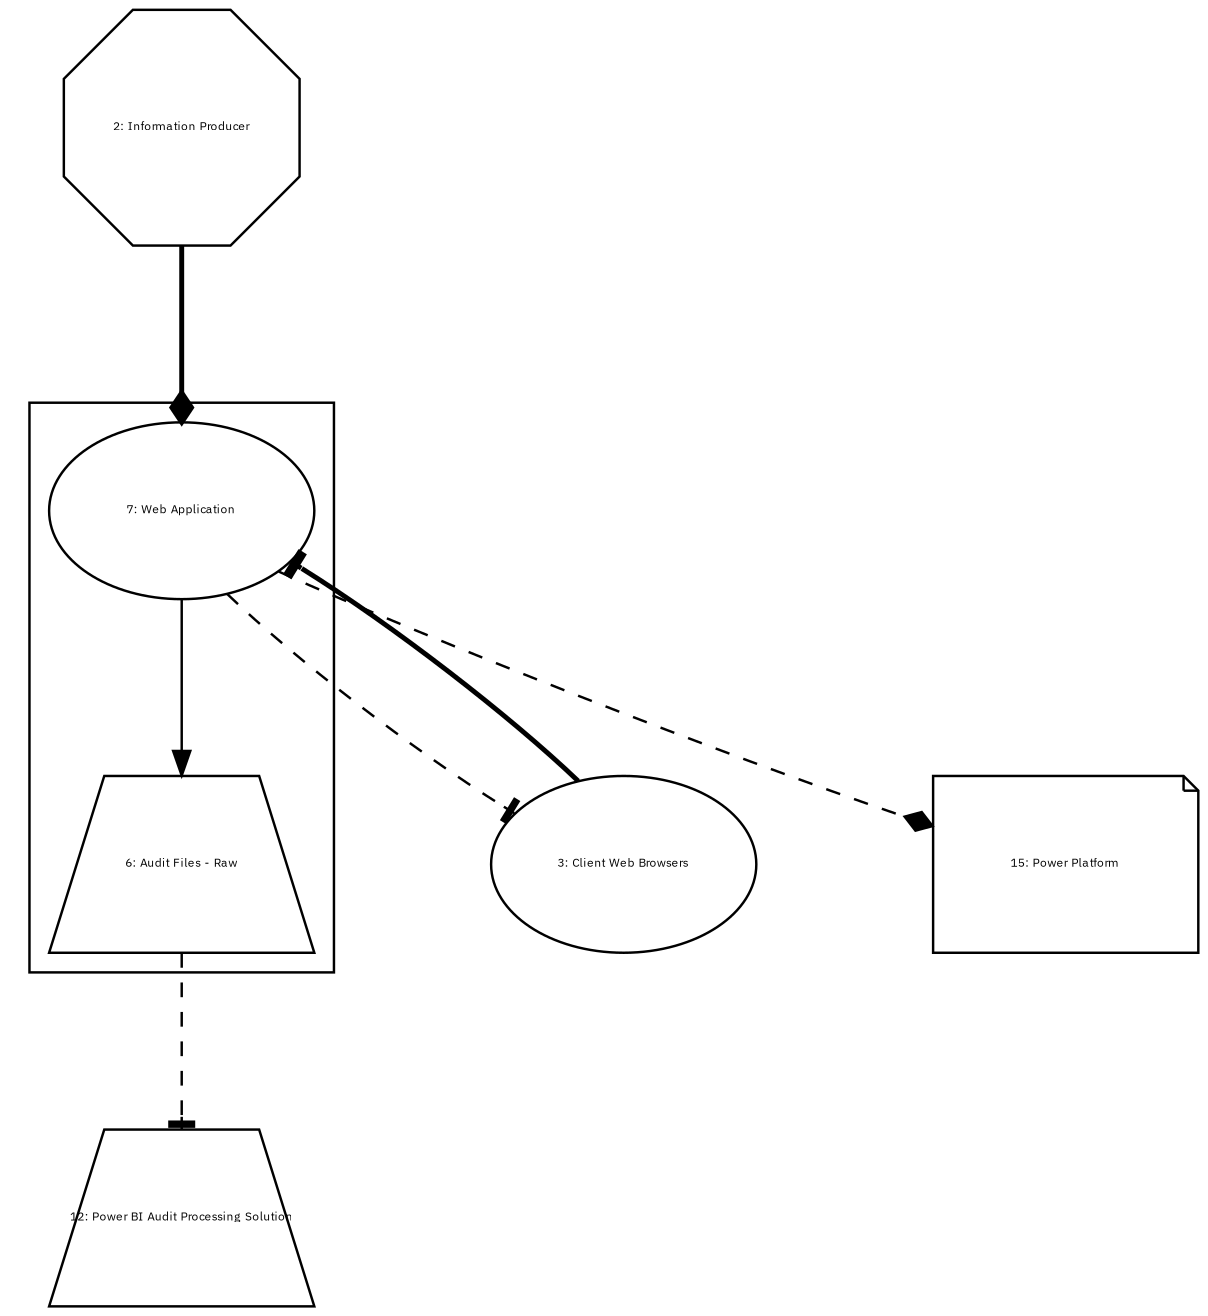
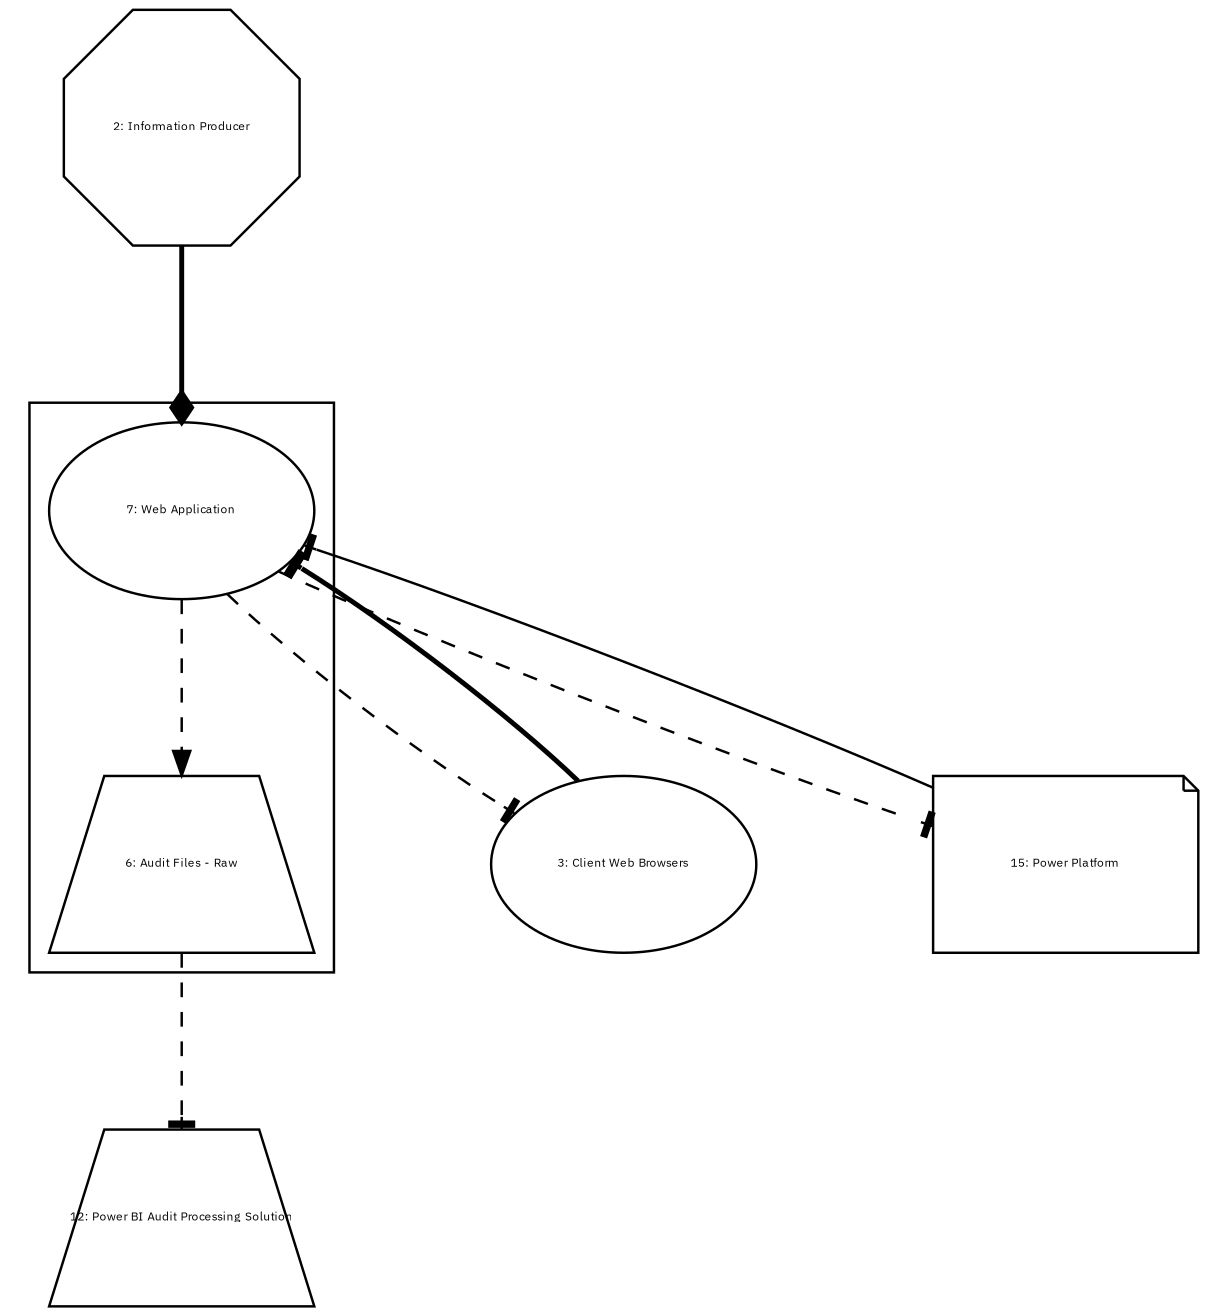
none -> (627, 663)
(182, 675) -> (182, 675)
(589, 700) -> (589, 700)
